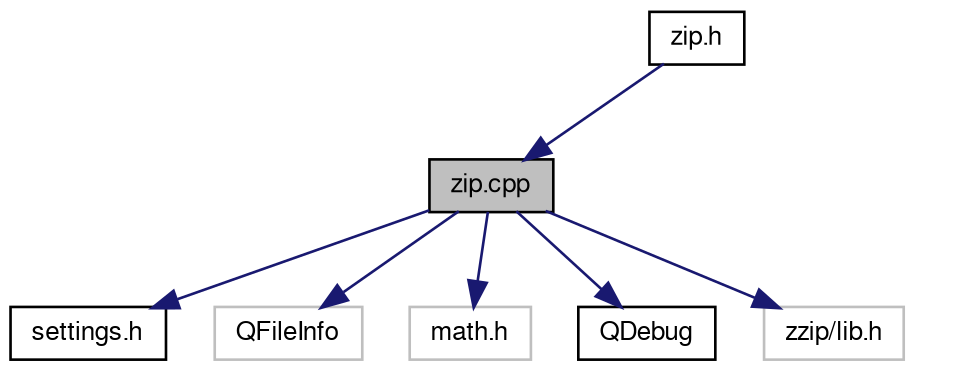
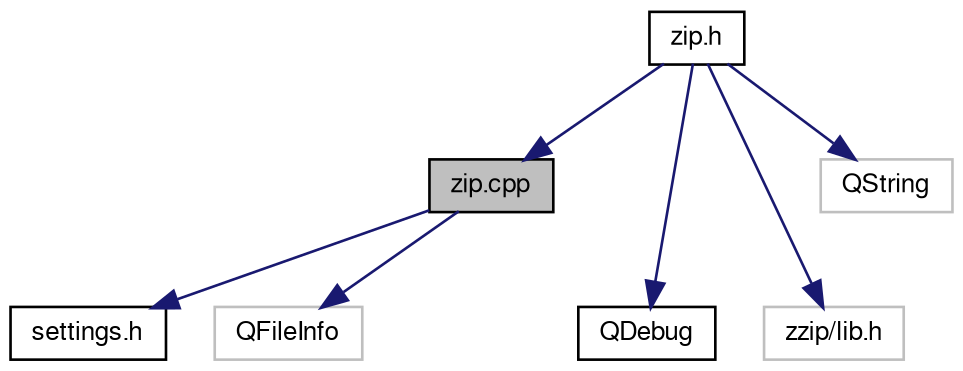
none -> (887, 186)
(559, 250) -> (674, 173)
(650, 254) -> (760, 173)
(470, 333) -> none
